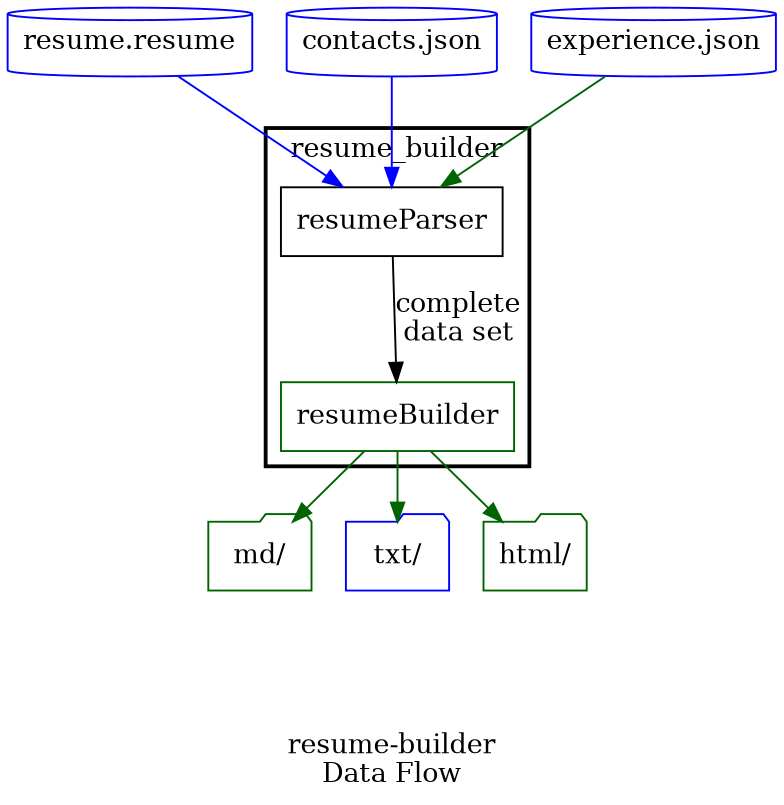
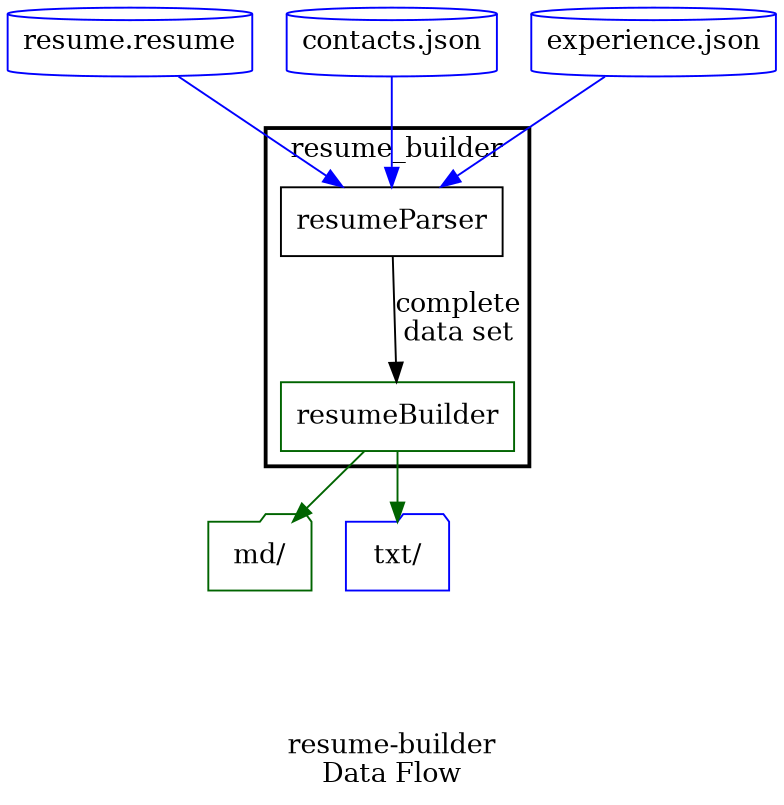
(542, 119) -> (542, 119)
(535, 556) -> none
